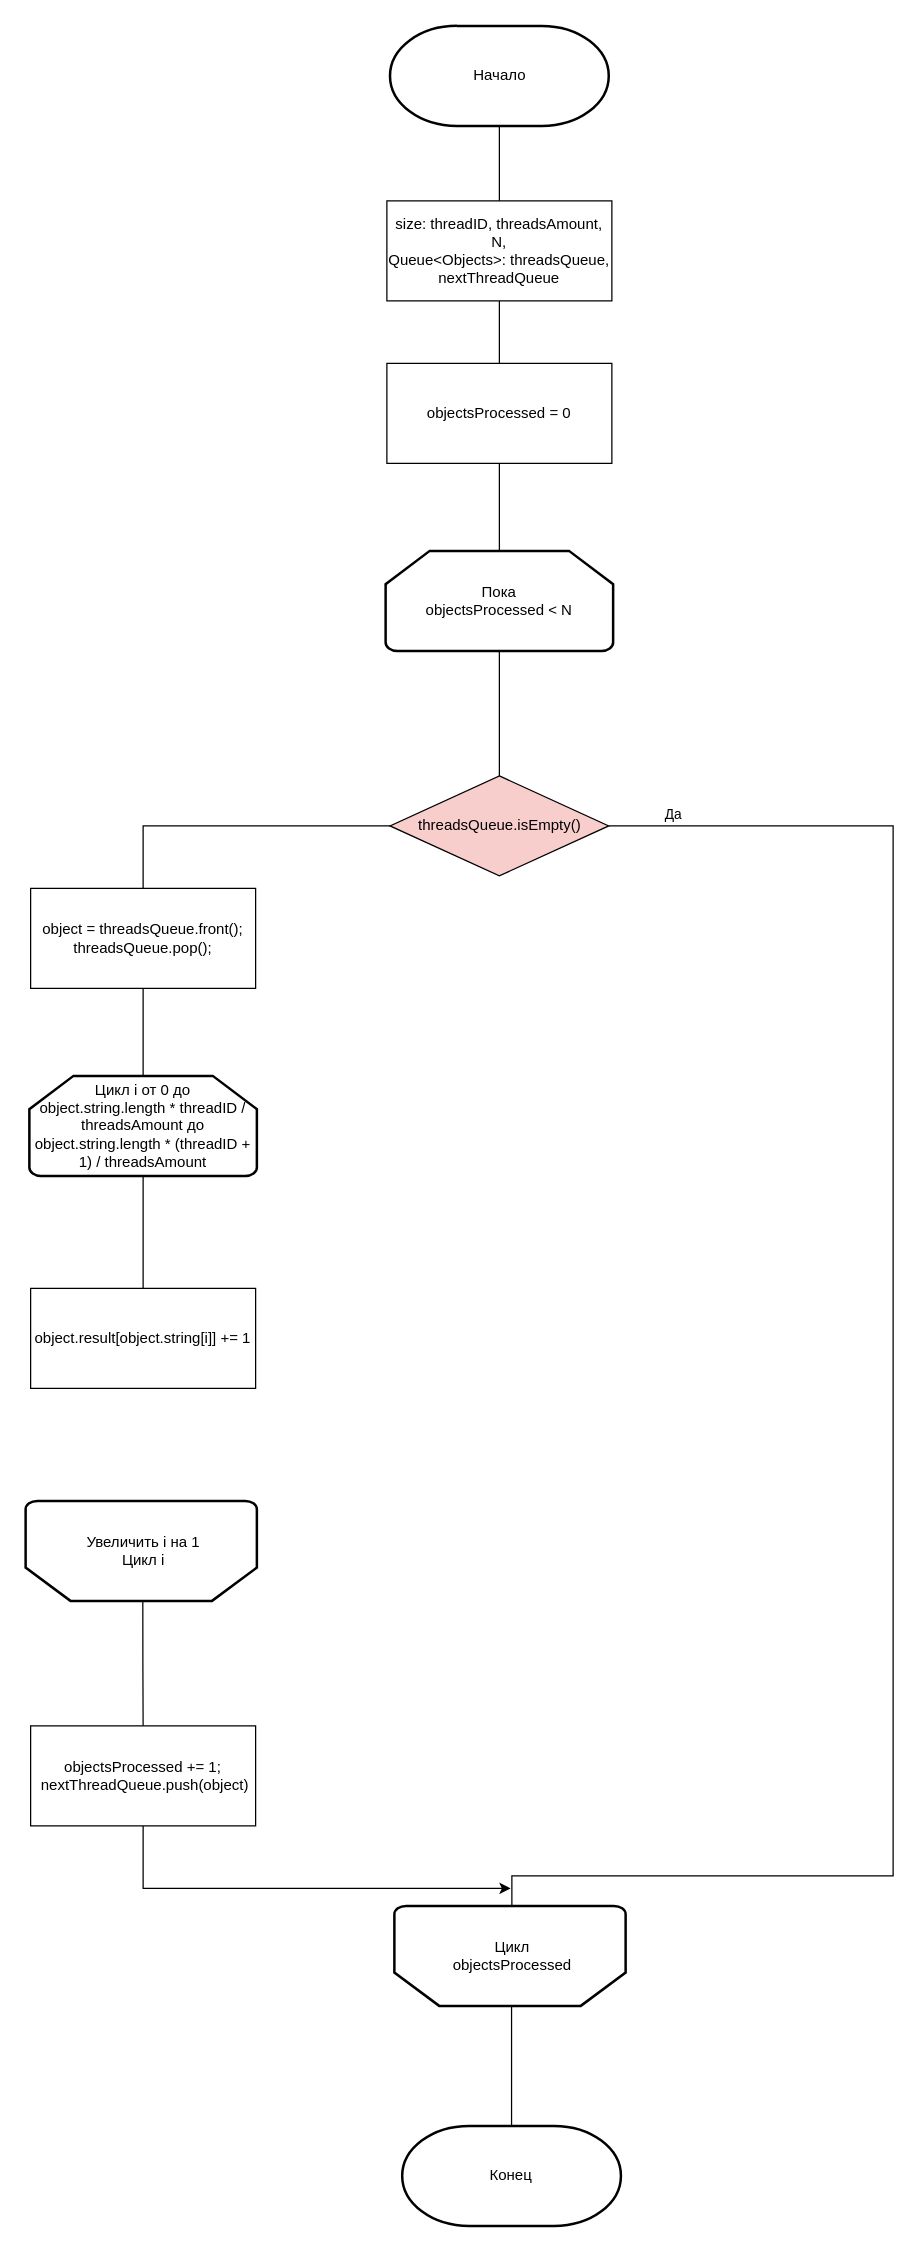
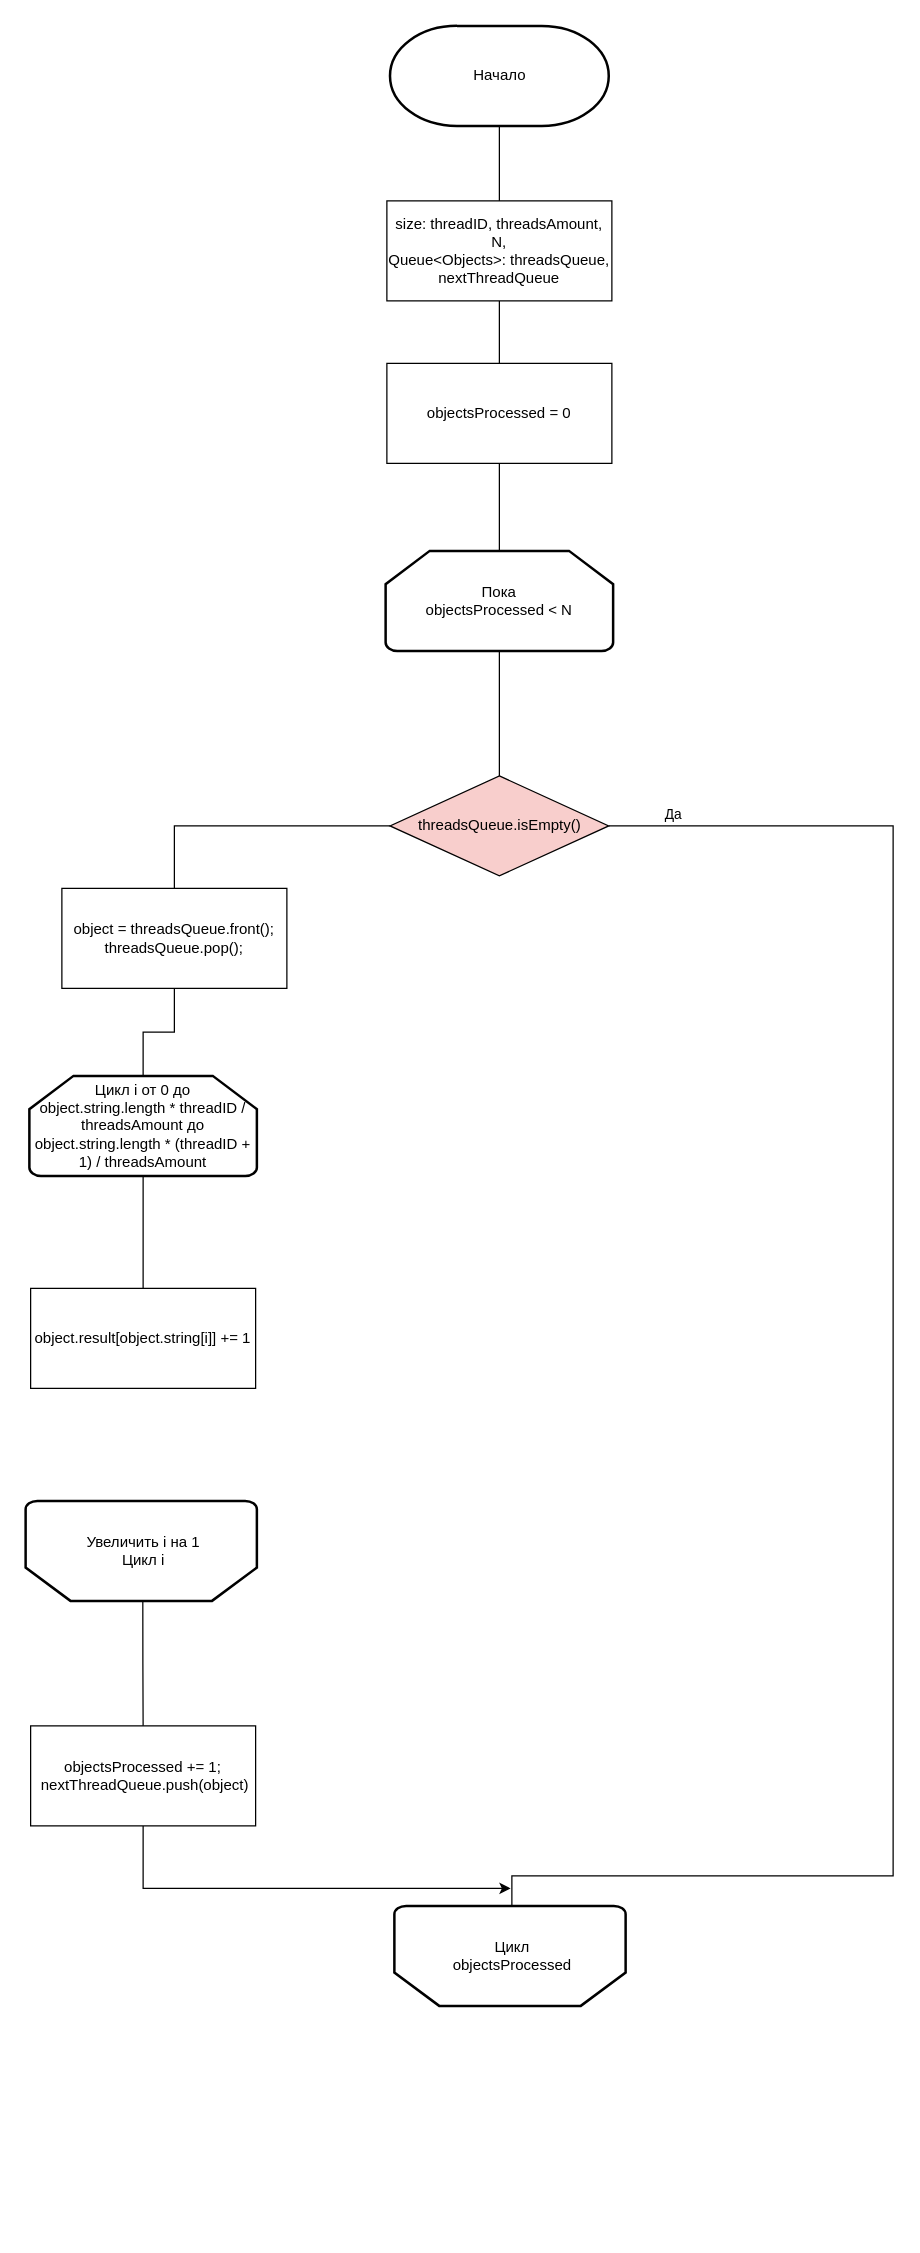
(143, 938) -> (174, 938)
(512, 2066) -> none
(512, 2176) -> none
